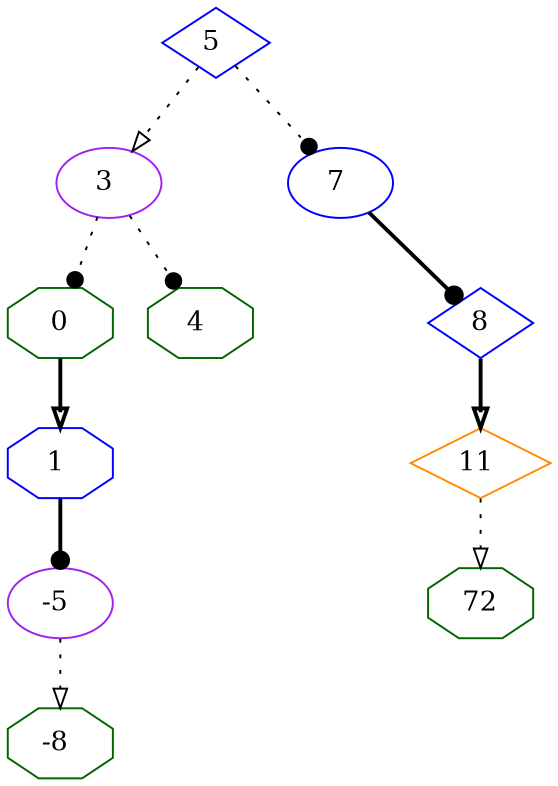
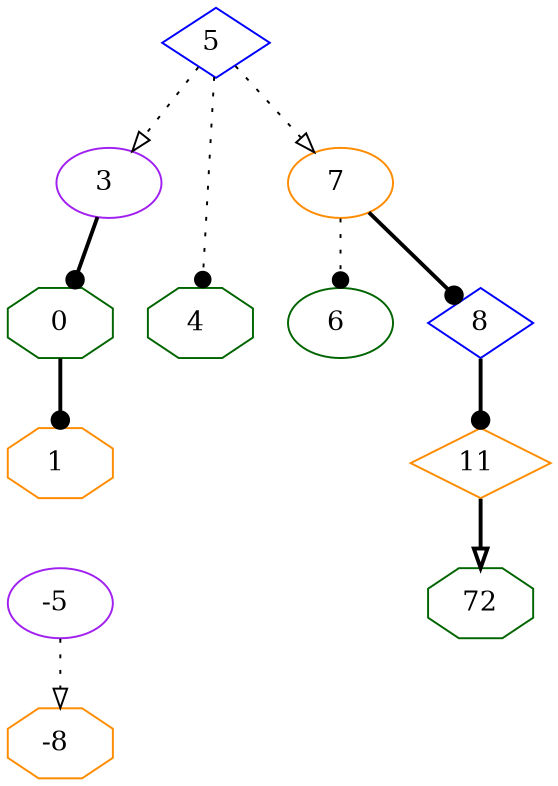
(268, 102) -> (268, 102)
(341, 183) -> (341, 183)
(88, 245) -> (88, 245)
(149, 245) -> (209, 174)
none -> (341, 323)
(60, 385) -> (60, 385)
(481, 385) -> (481, 385)
(60, 463) -> (60, 463)
(481, 524) -> (481, 524)
(60, 526) -> none
(60, 743) -> (60, 743)
